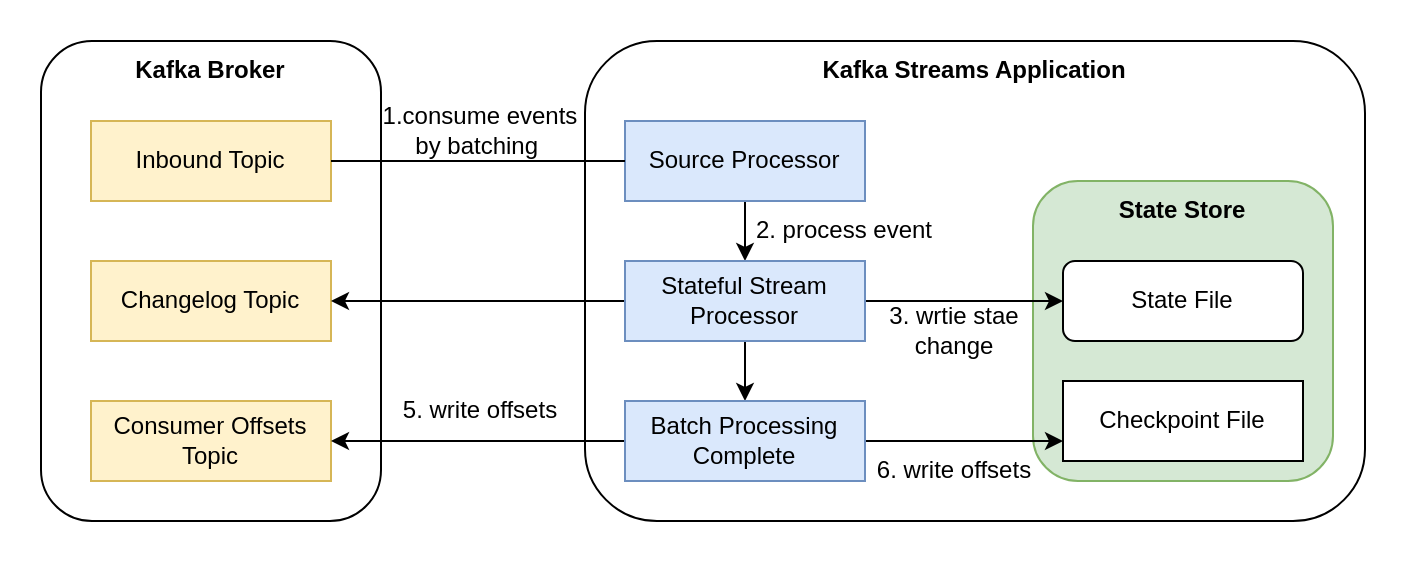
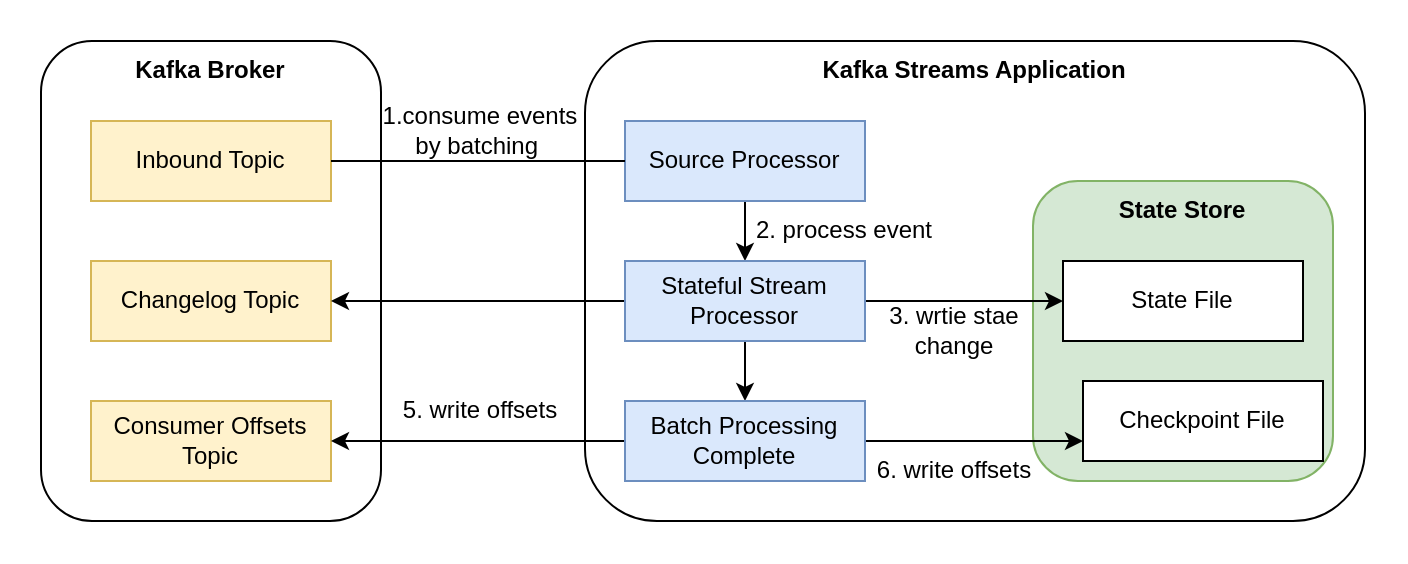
(1183, 301) -> (1183, 301)
(1183, 421) -> (1203, 421)
